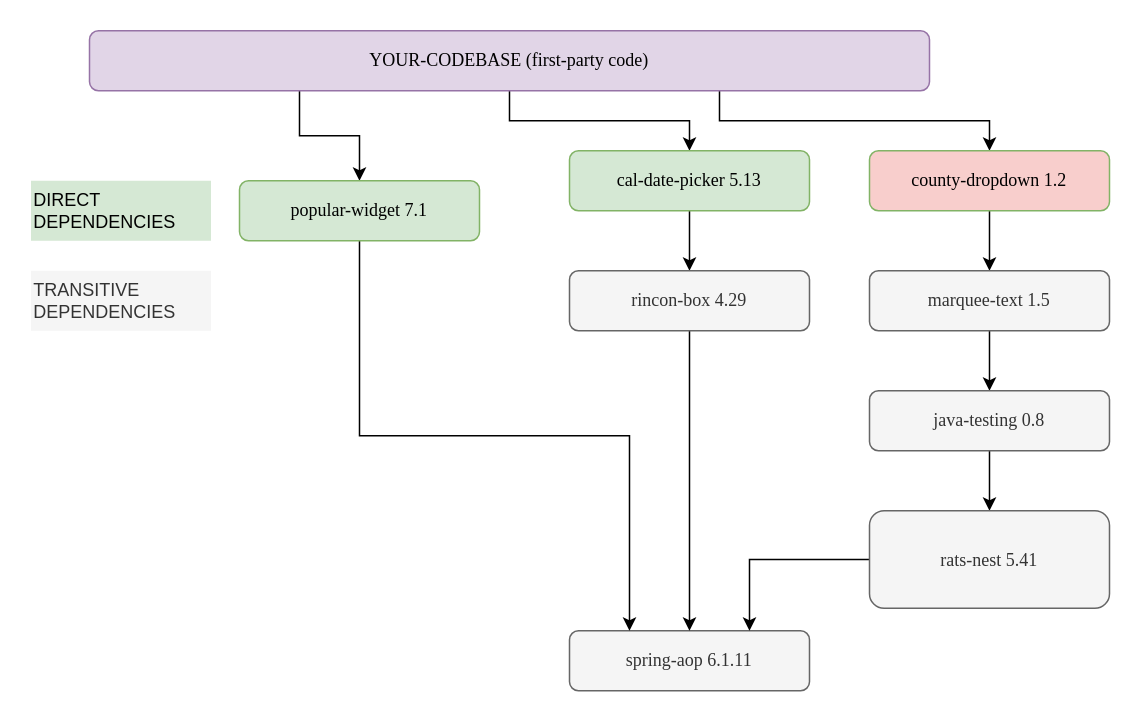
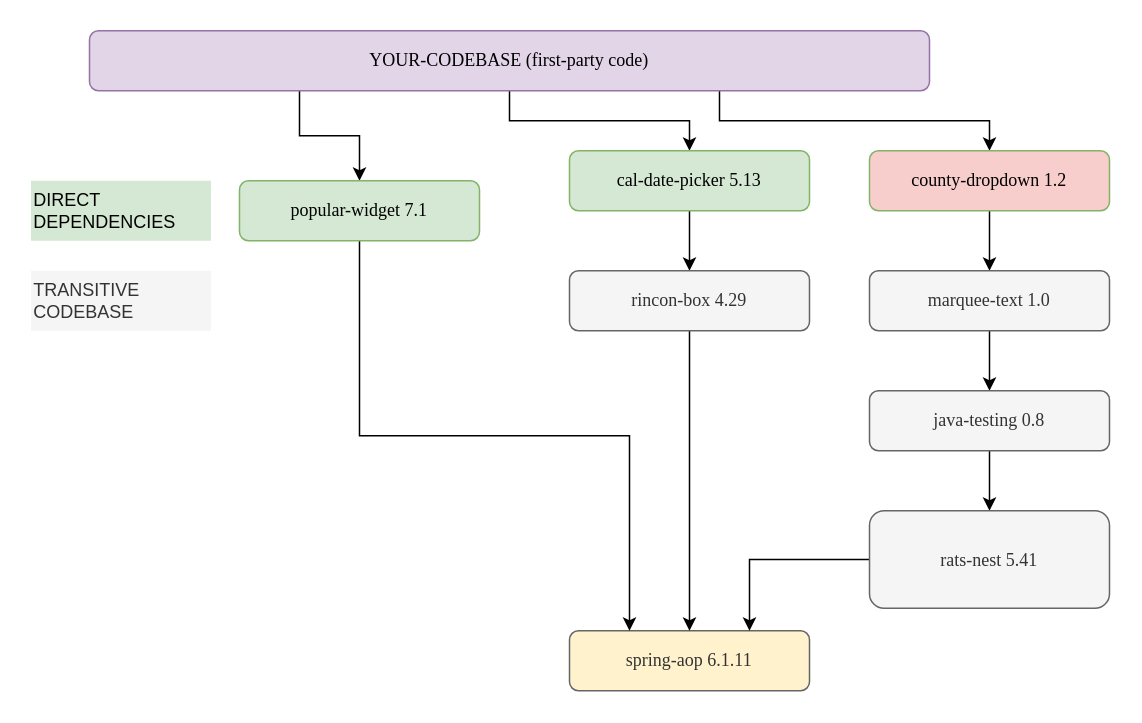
(122, 301) -> (122, 301)
(989, 301) -> (989, 301)
(689, 661) -> (689, 661)
